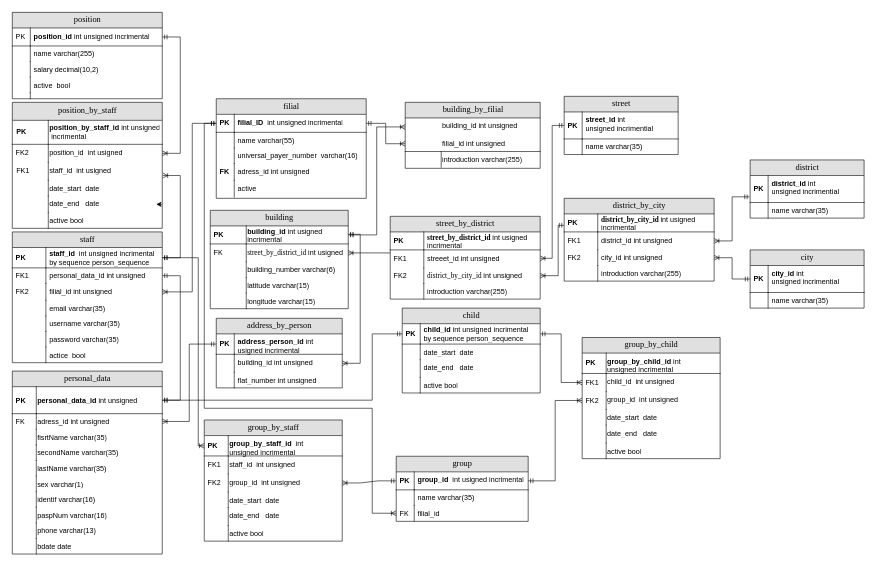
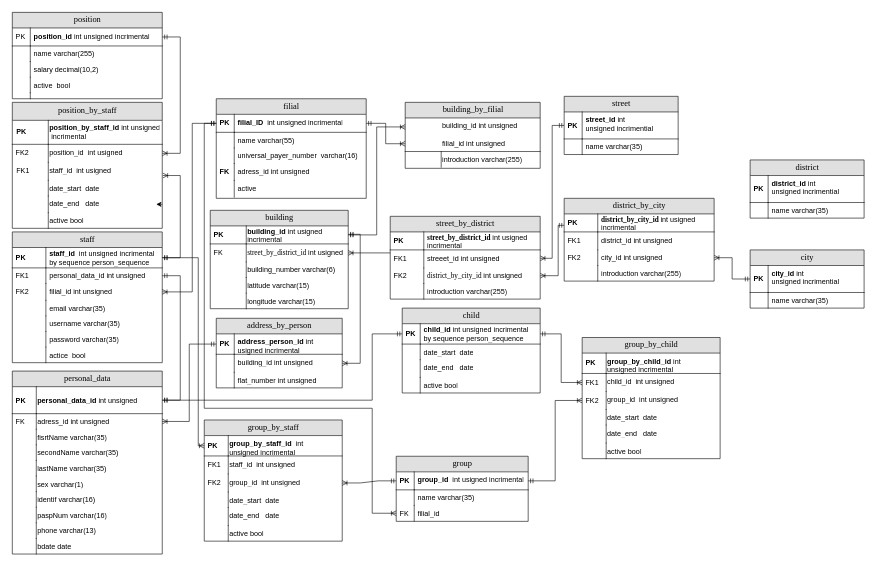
(742, 197) -> none
